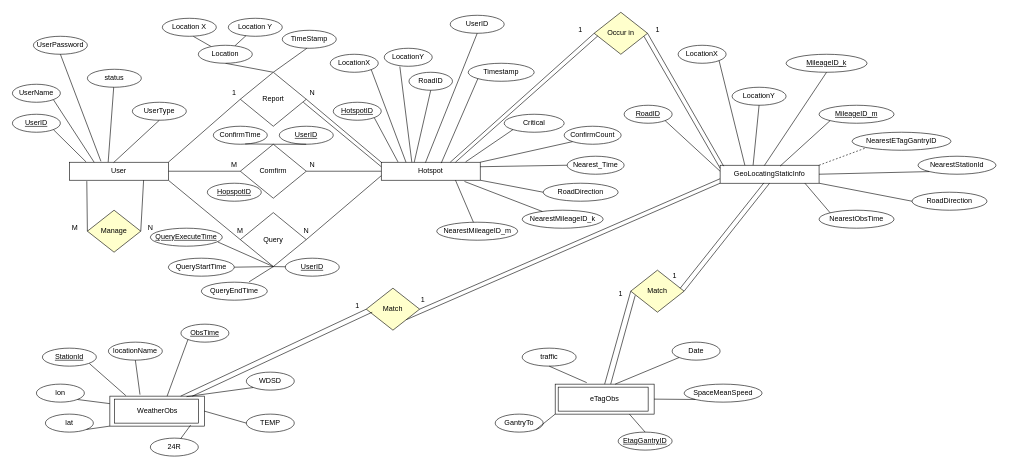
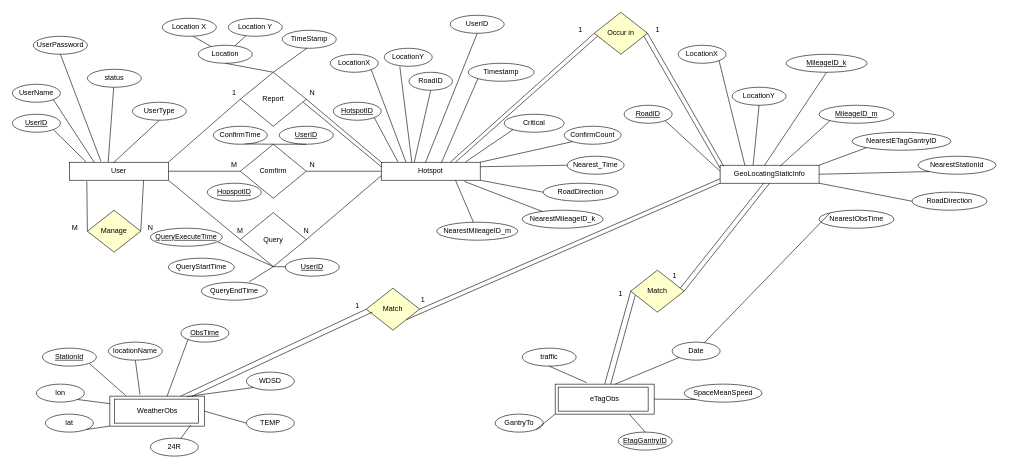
(843, 156) -> (843, 156)
(818, 198) -> (767, 278)
(251, 267) -> none
